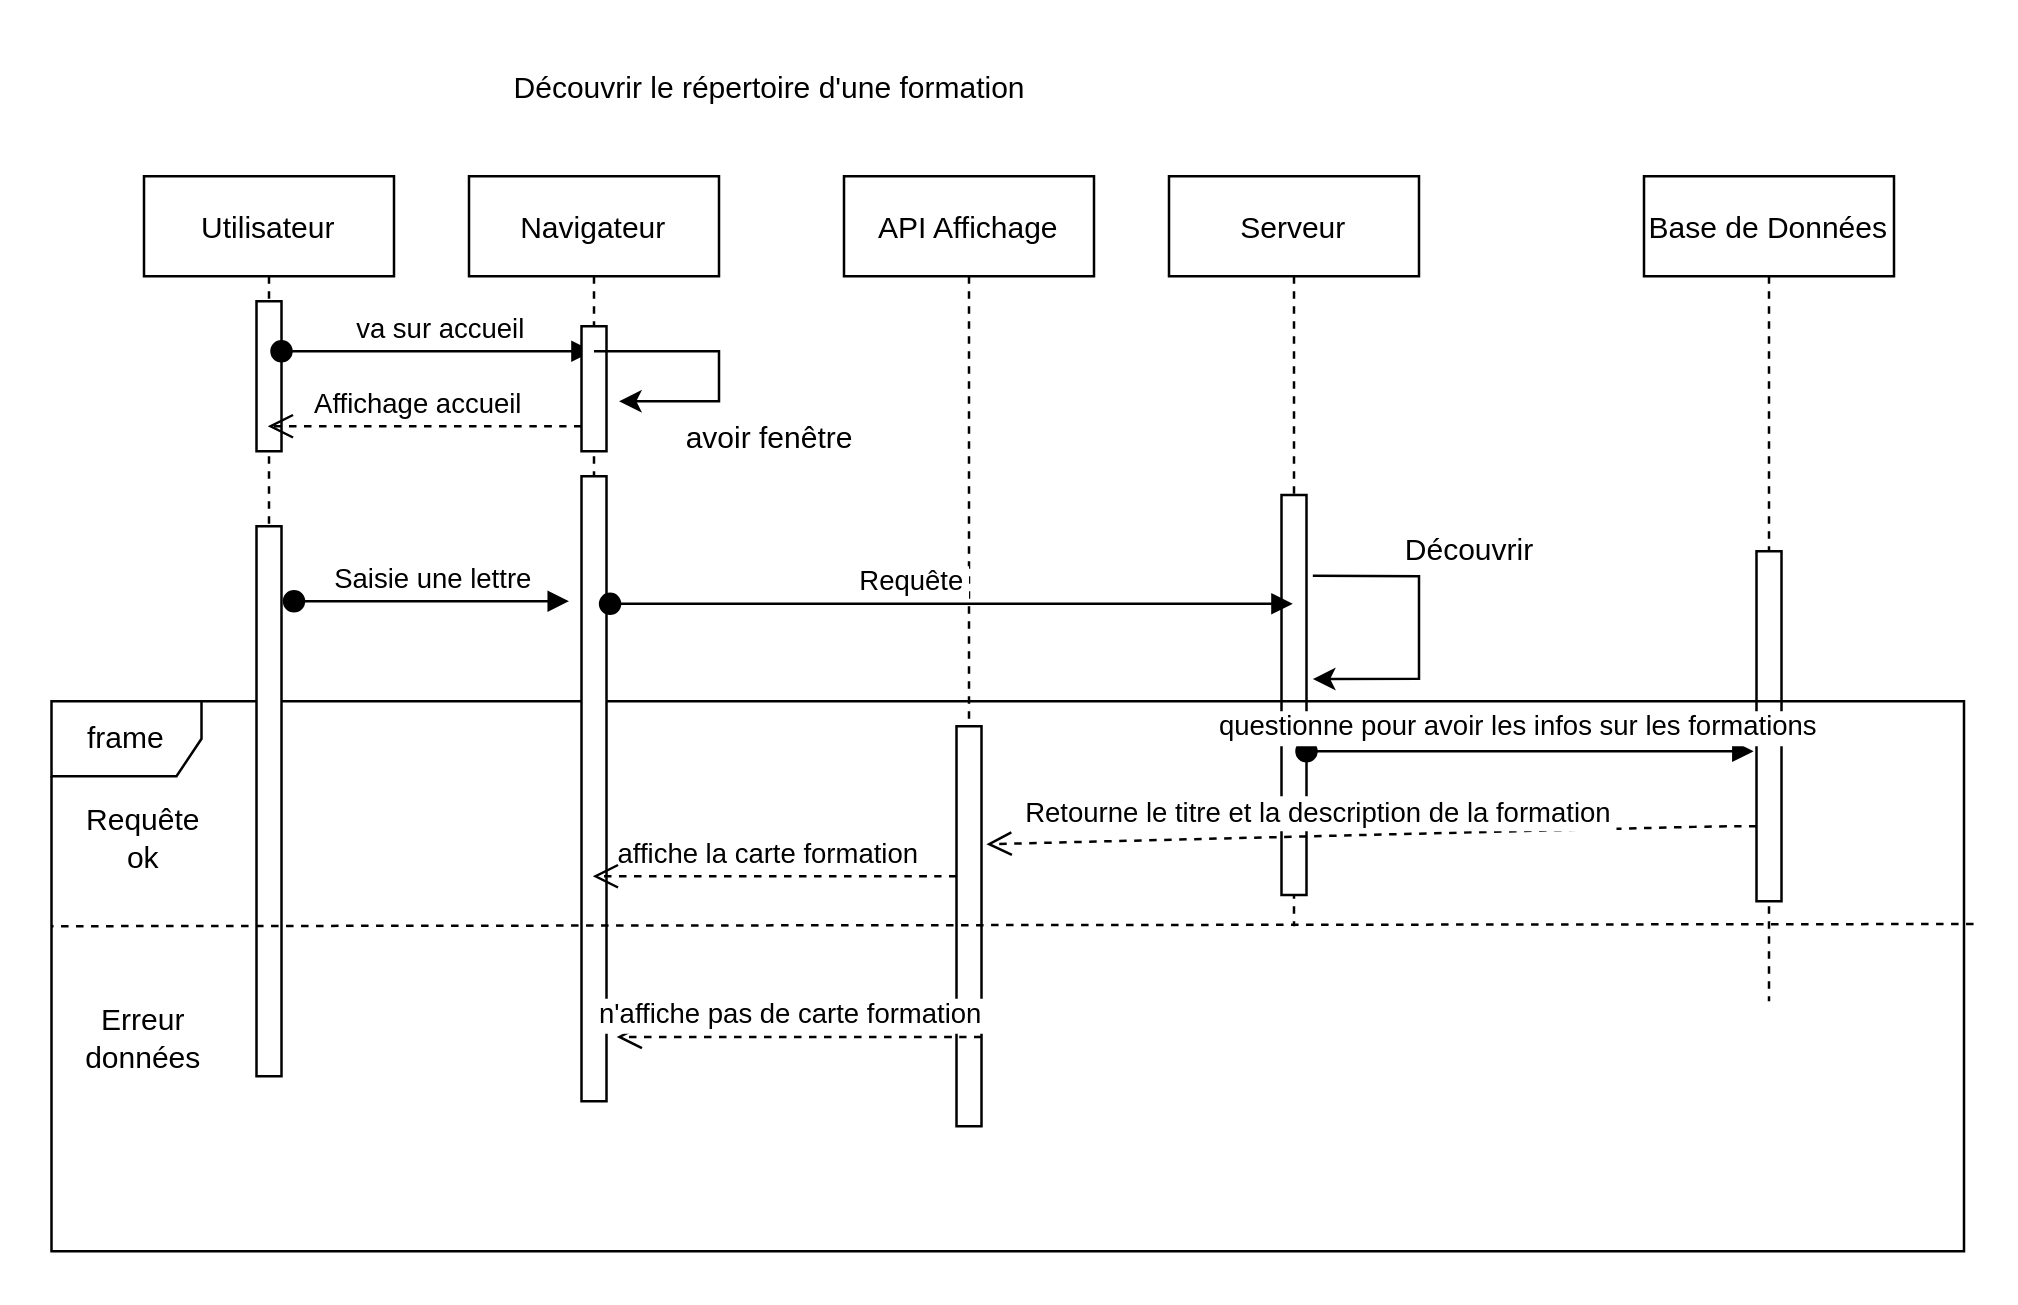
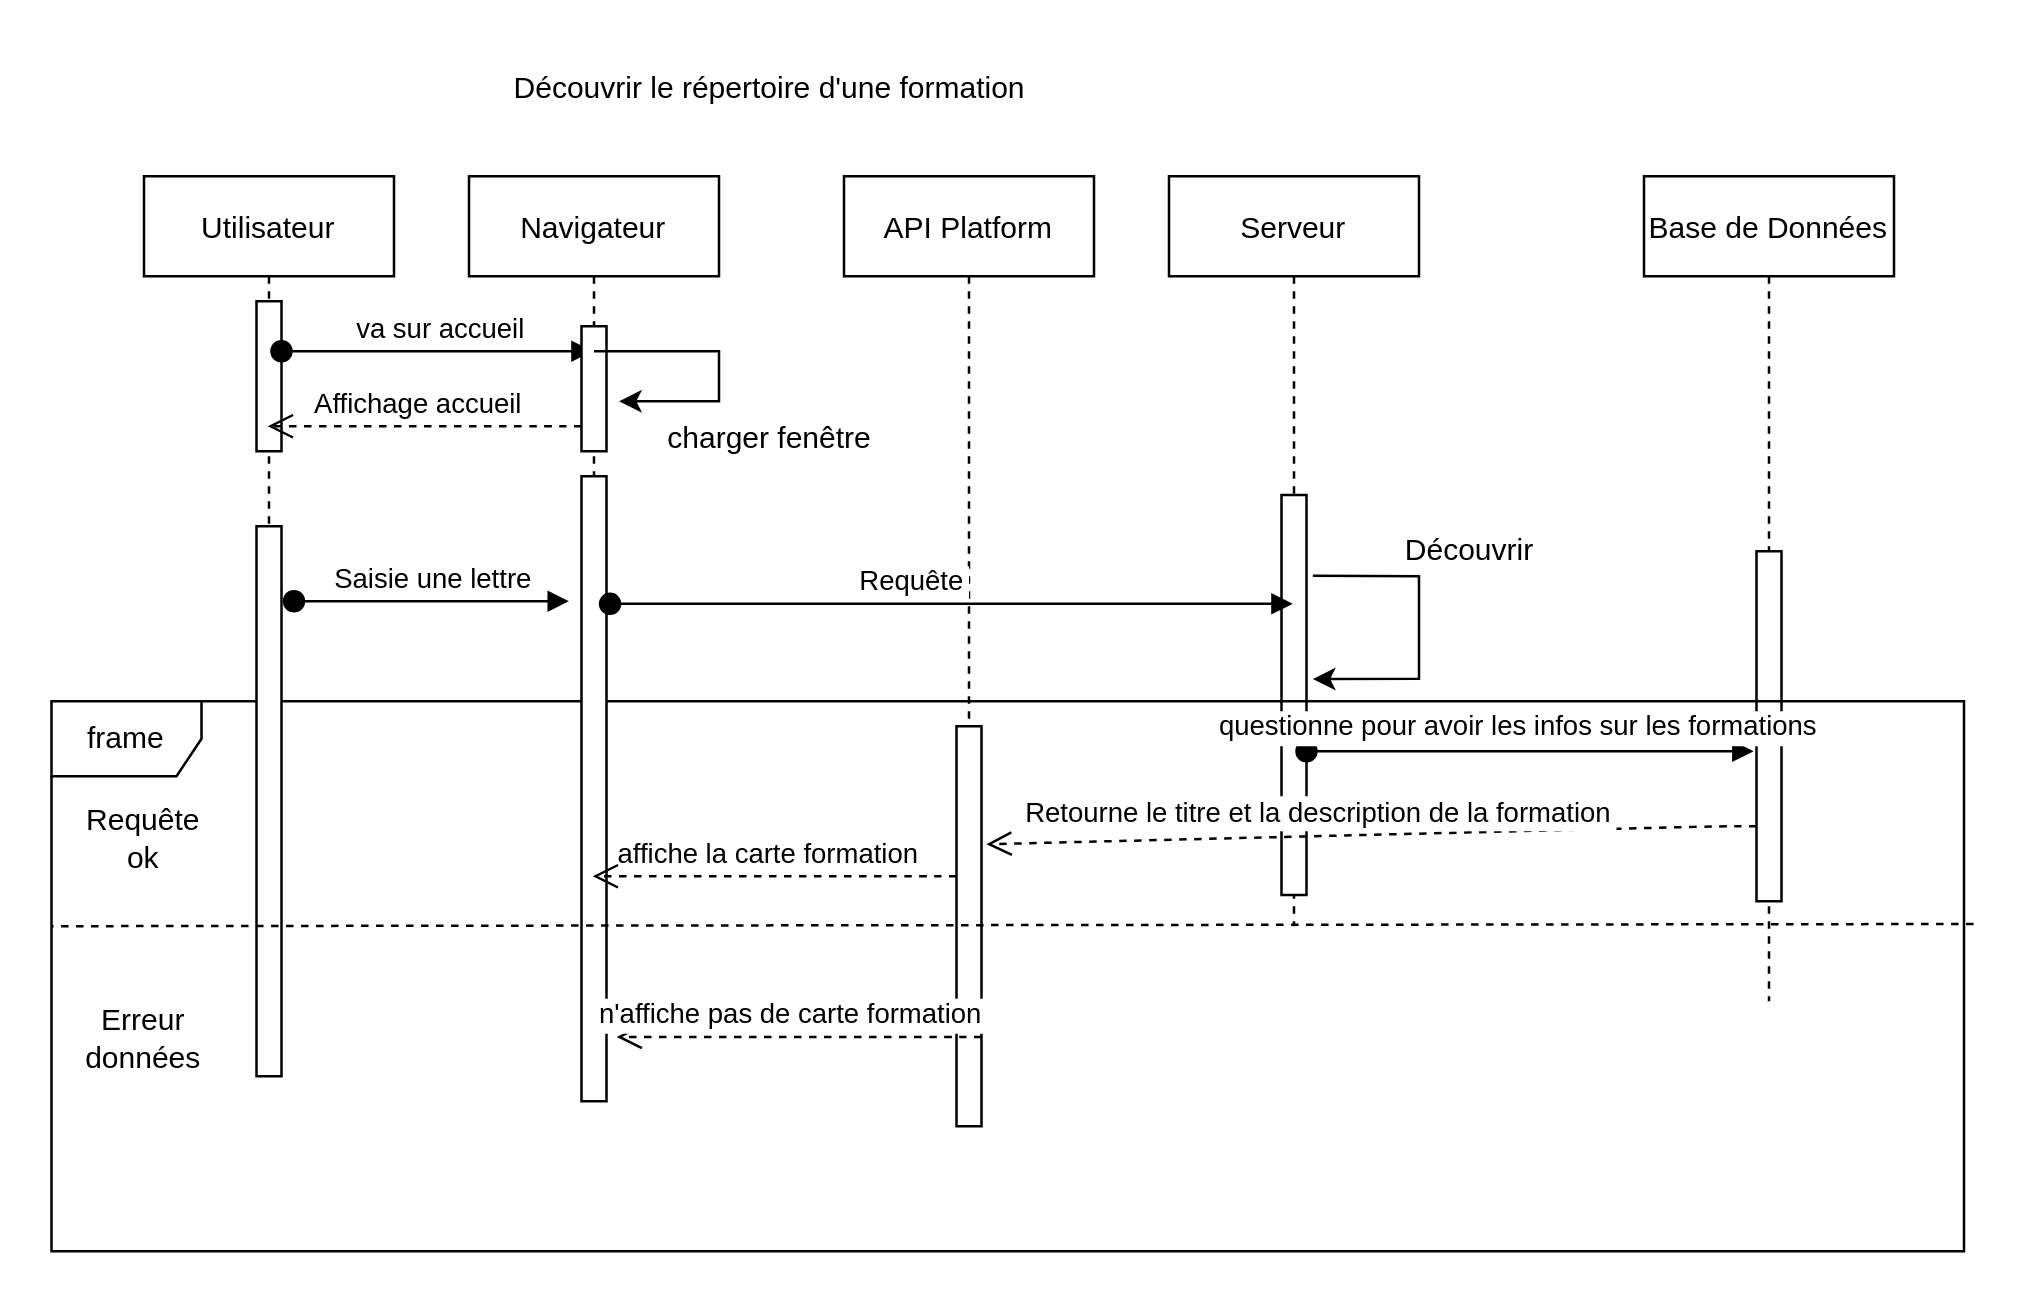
(968, 228) -> (968, 228)
(770, 439) -> (770, 439)
